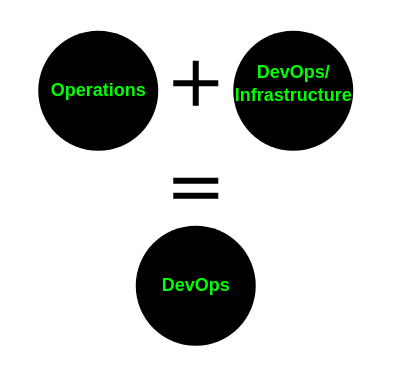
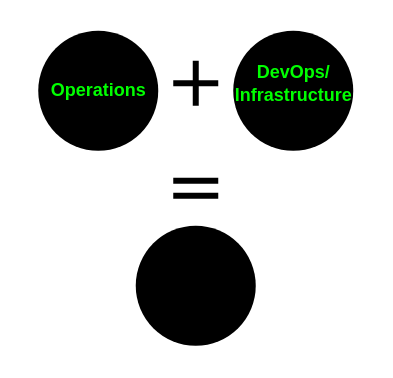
(196, 286) -> none
